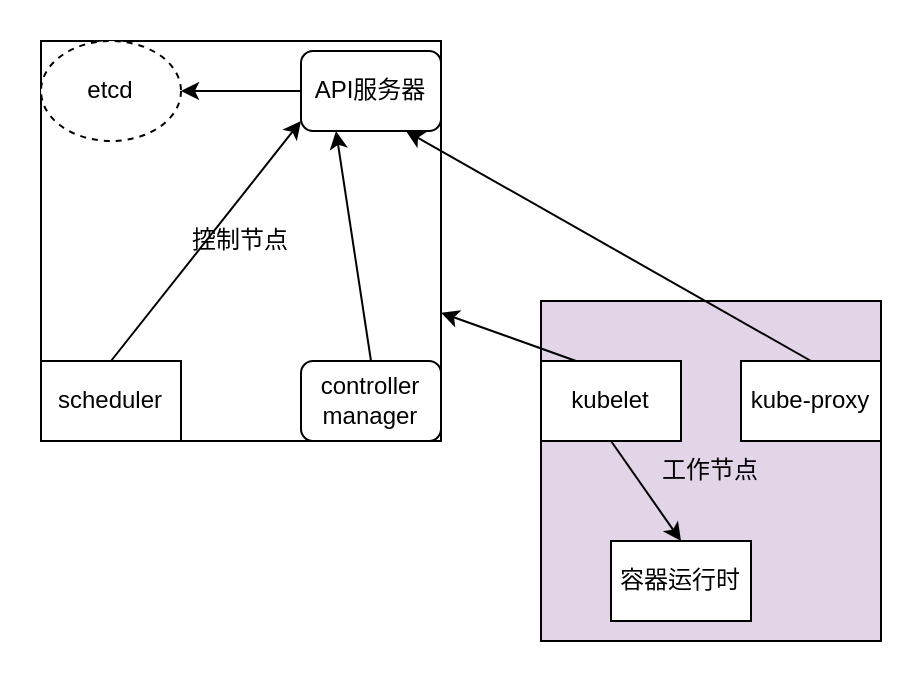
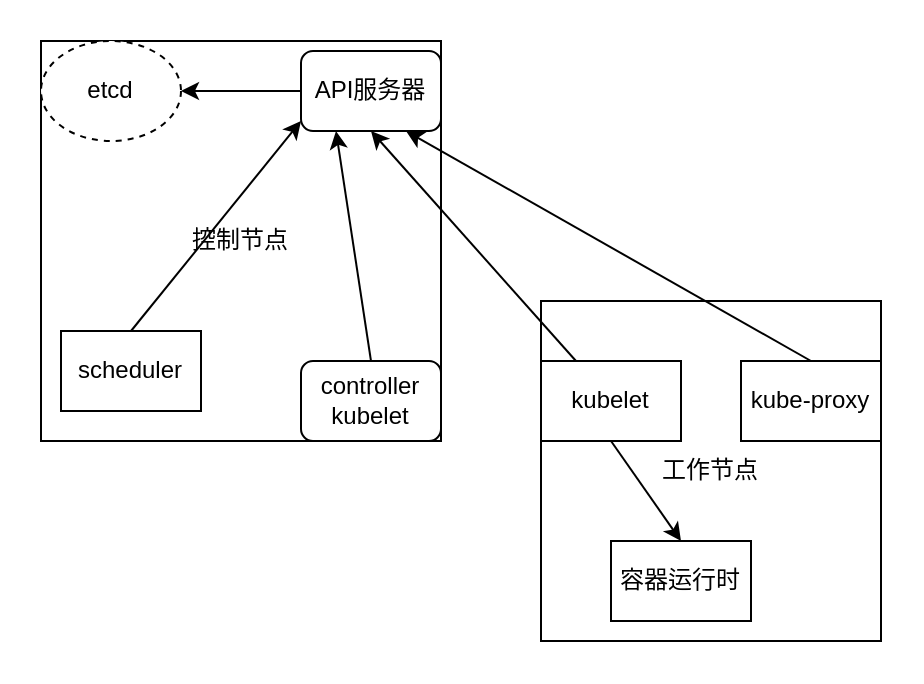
(514, 339) -> (478, 251)
(111, 401) -> (131, 371)
(371, 401) -> (371, 401)
(711, 471) -> (711, 471)
